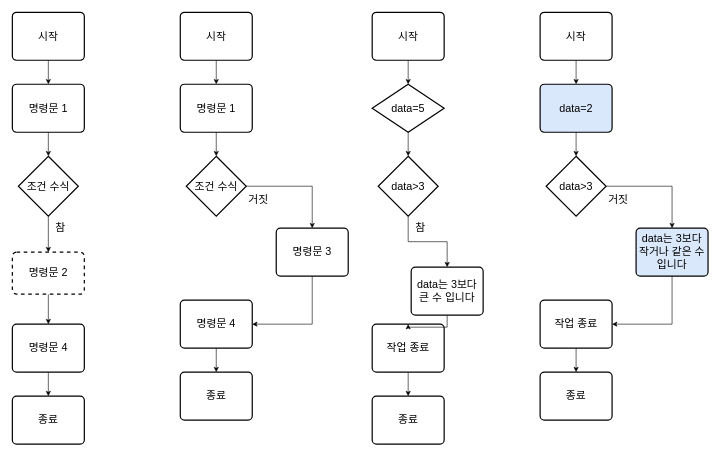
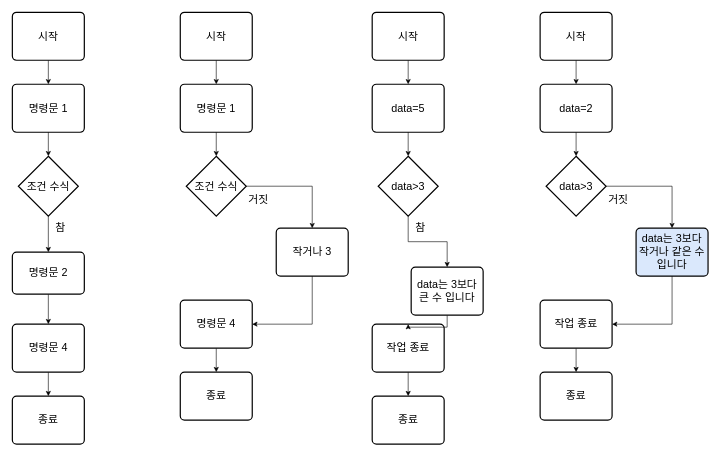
(408, 108) -> (408, 108)
(576, 108) -> (576, 108)
(312, 252) -> (312, 252)
(48, 273) -> (48, 273)
